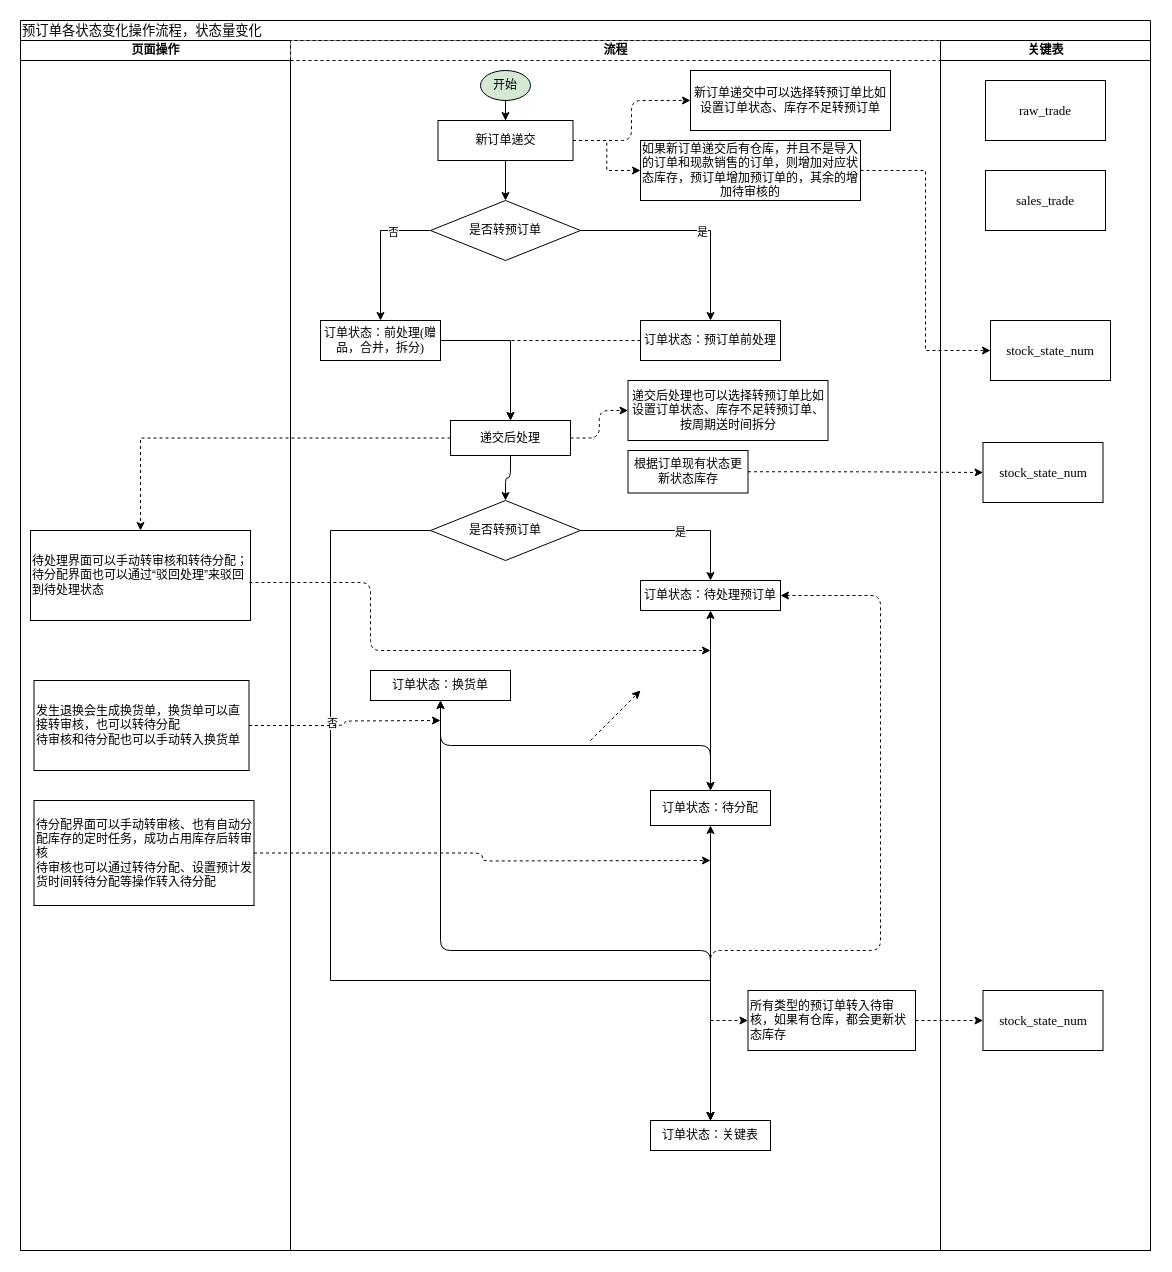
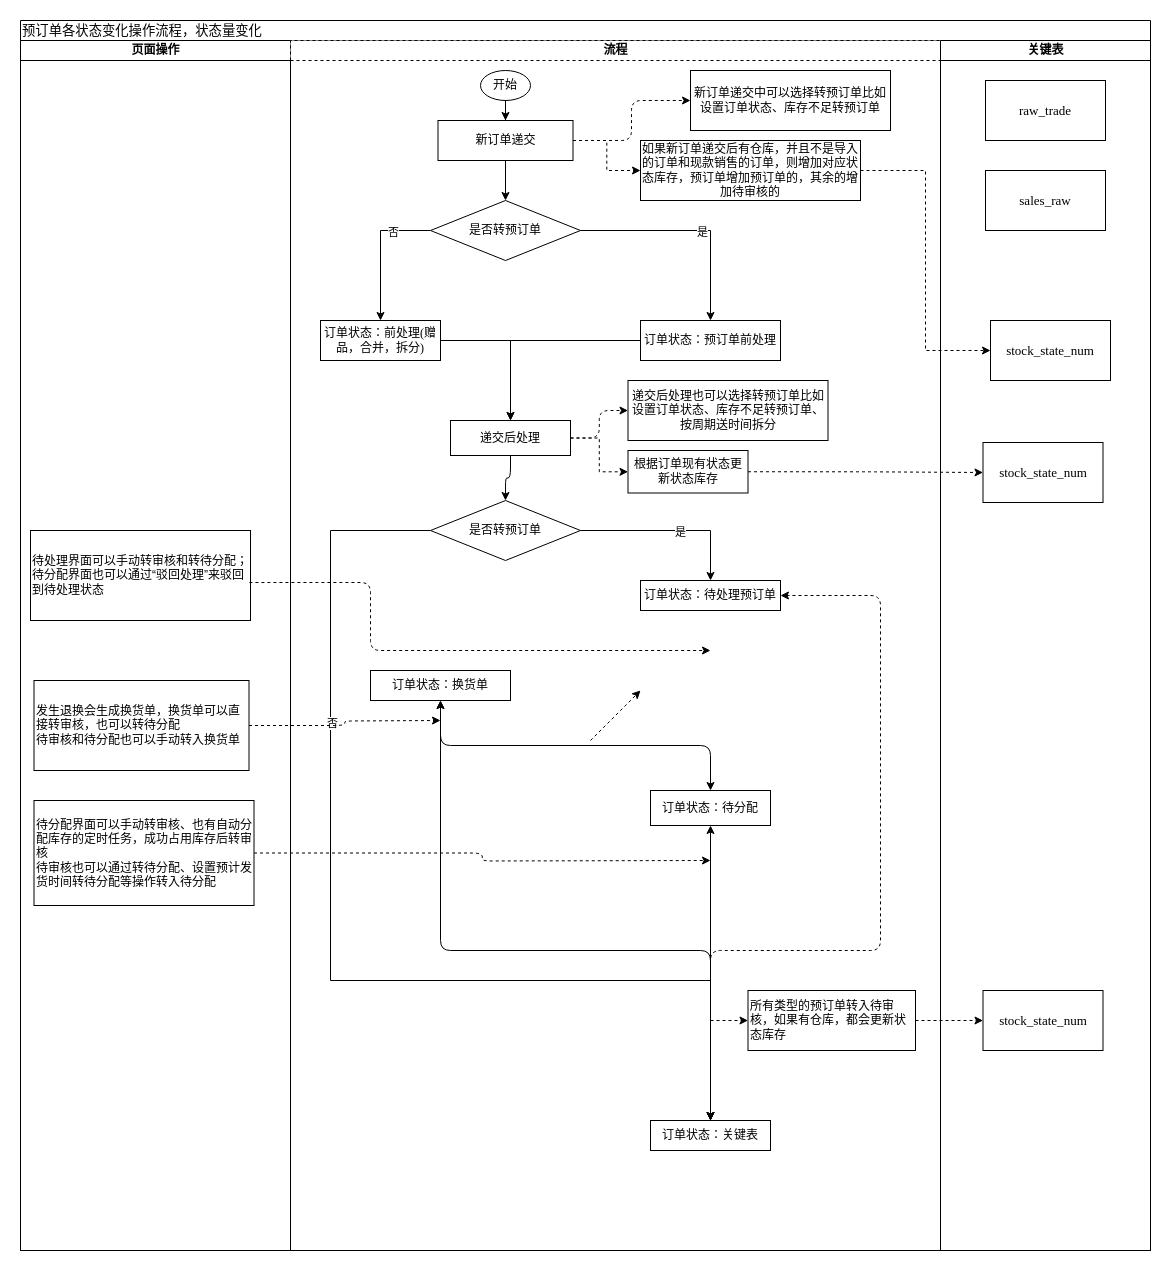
(506, 86) -> (506, 86)
(1046, 201) -> (1046, 201)
(576, 341) -> (576, 341)
(253, 438) -> (599, 465)
(711, 683) -> none
